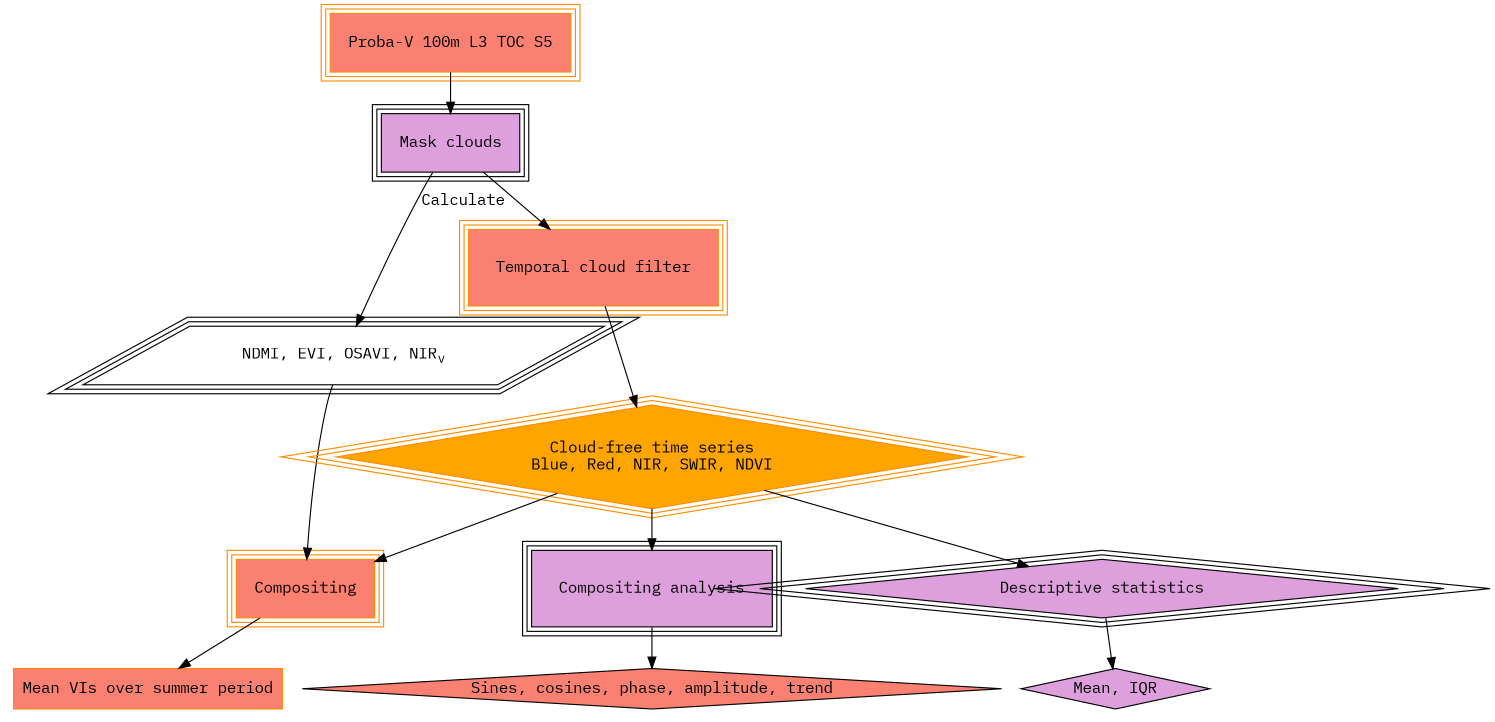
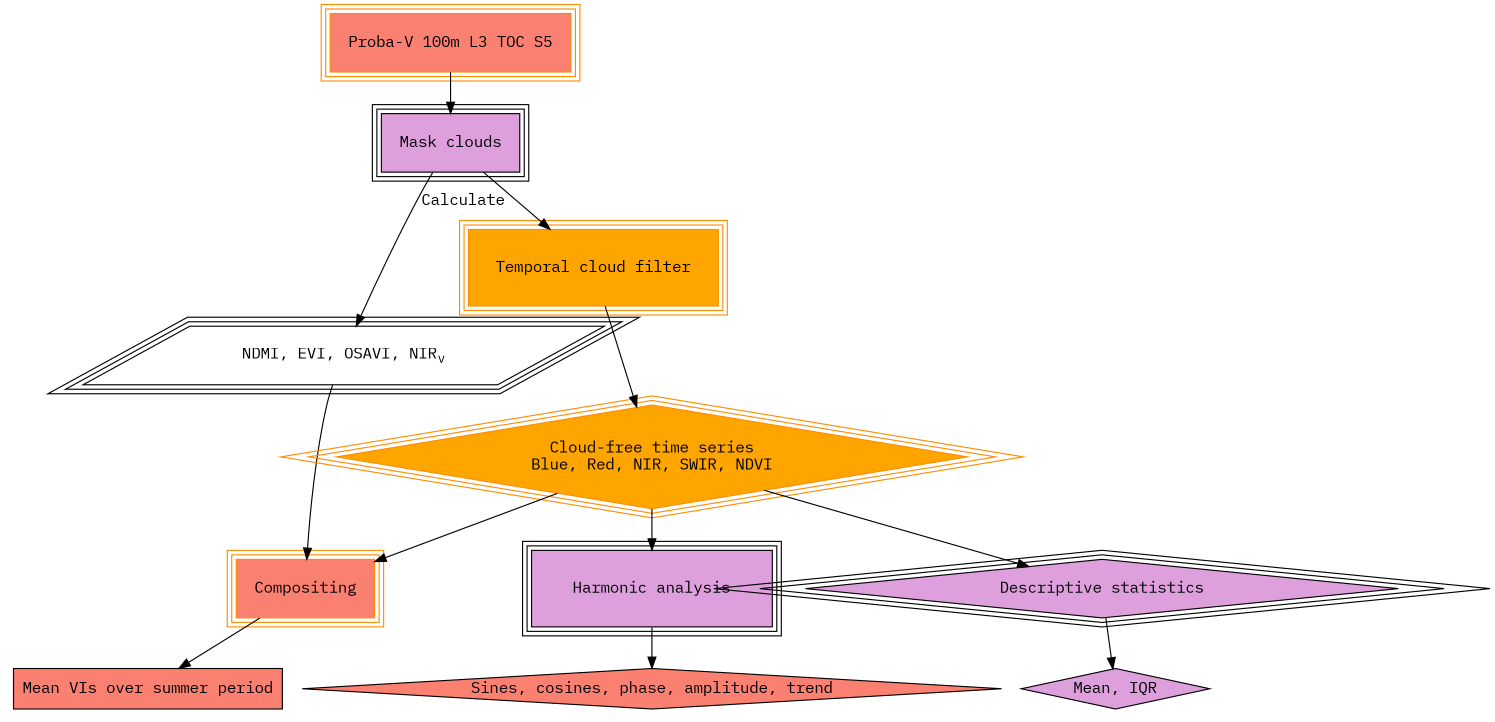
(593, 268) -> (593, 268)
(652, 589) -> (652, 589)
(148, 689) -> (148, 689)
